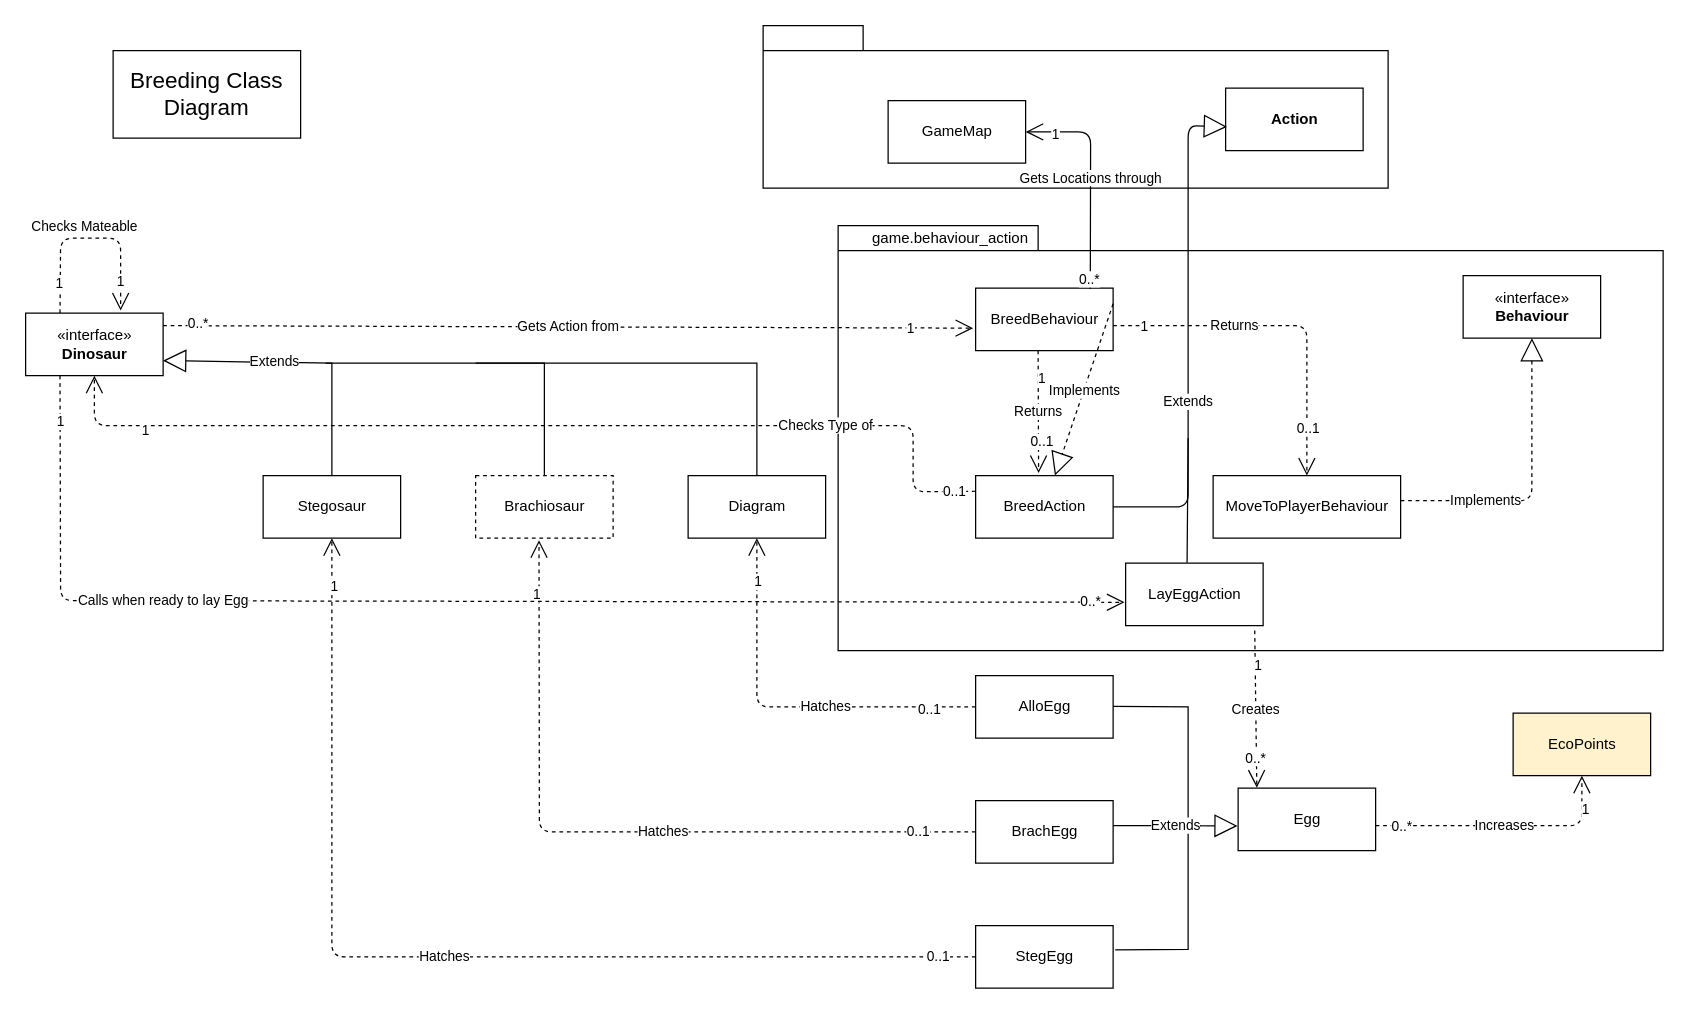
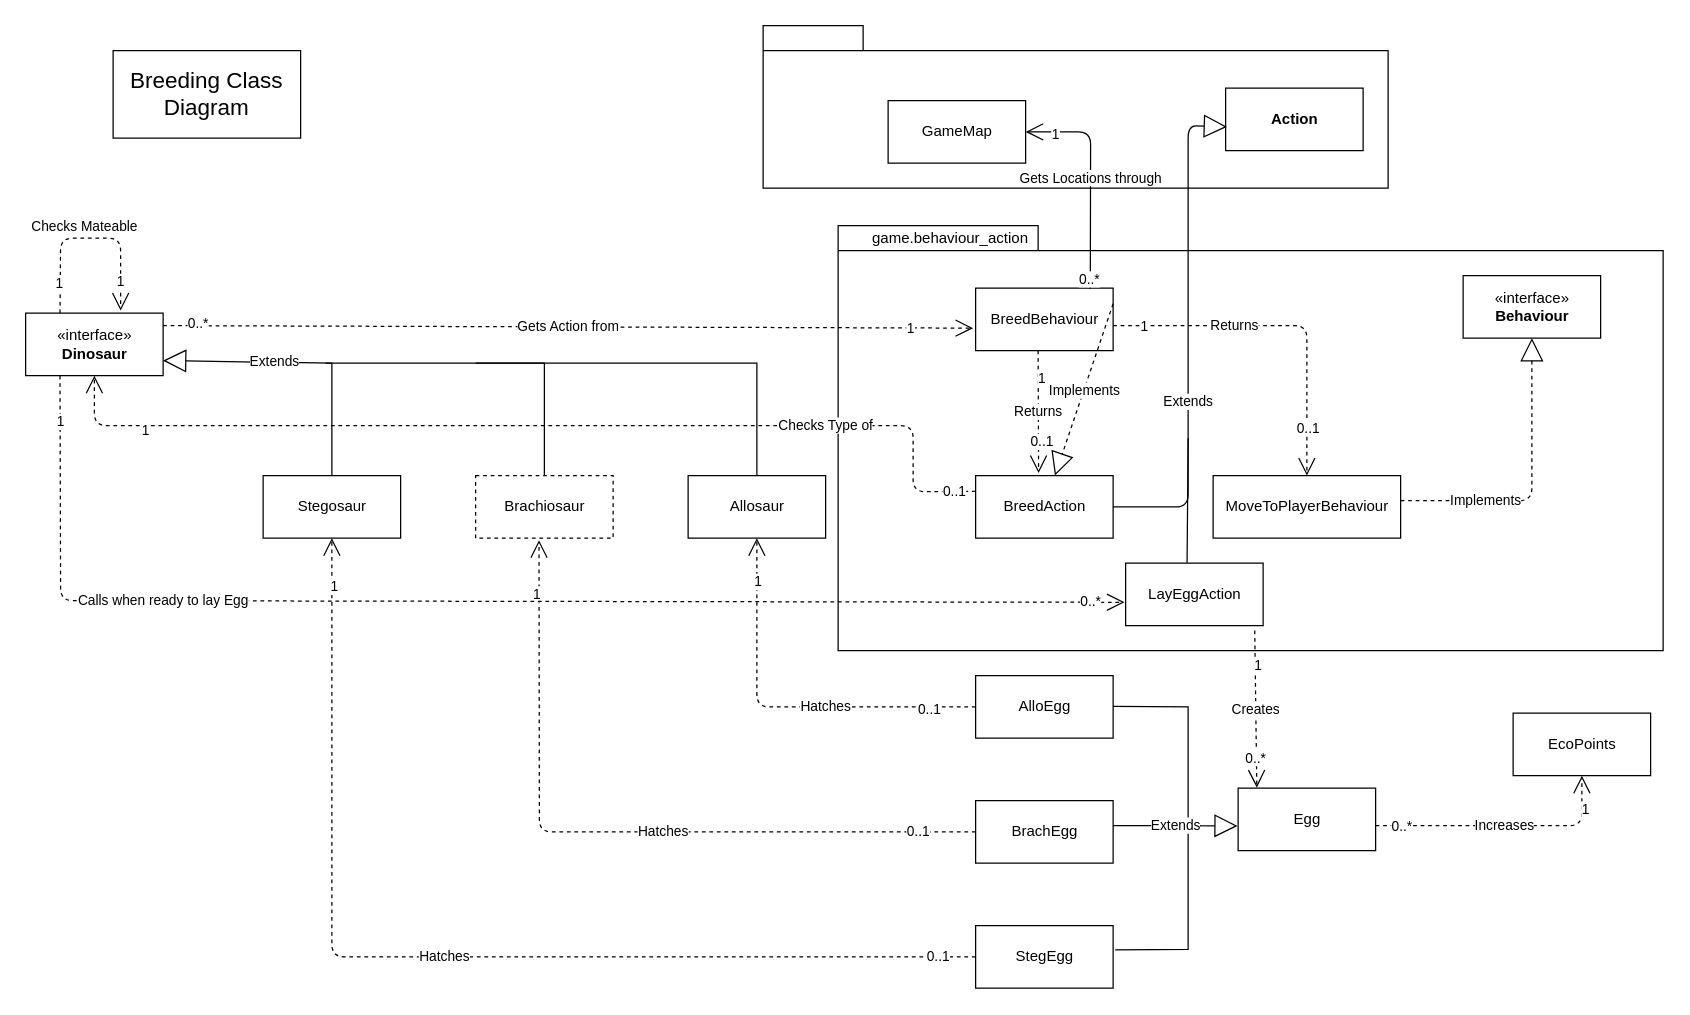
(758, 507) -> (758, 507)
(1582, 744) -> (1582, 744)
